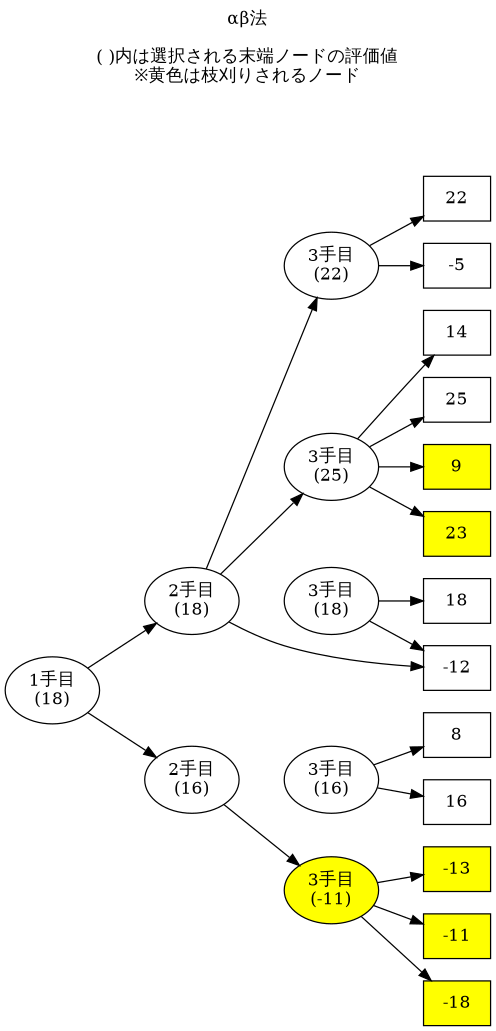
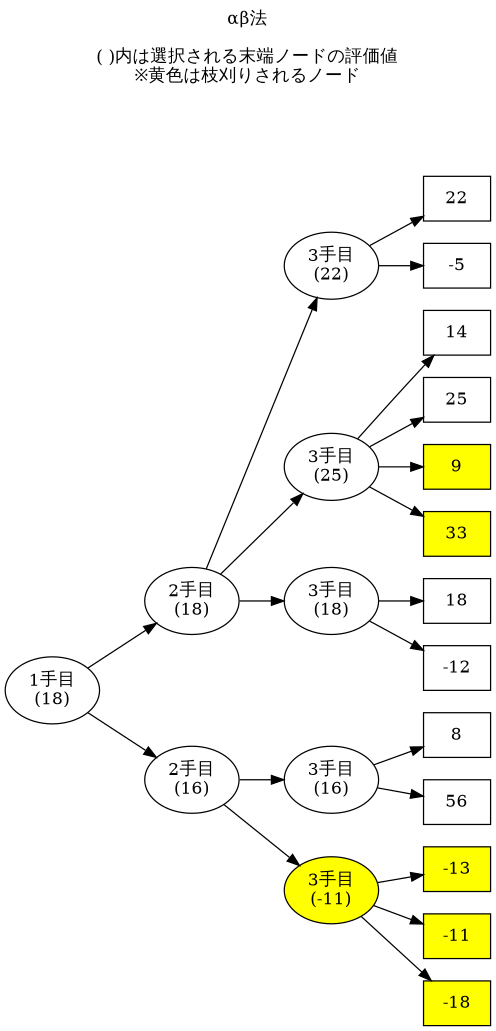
(457, 534) -> (457, 534)
(317, 654) -> (255, 601)
none -> (255, 780)
(457, 802) -> (457, 802)
